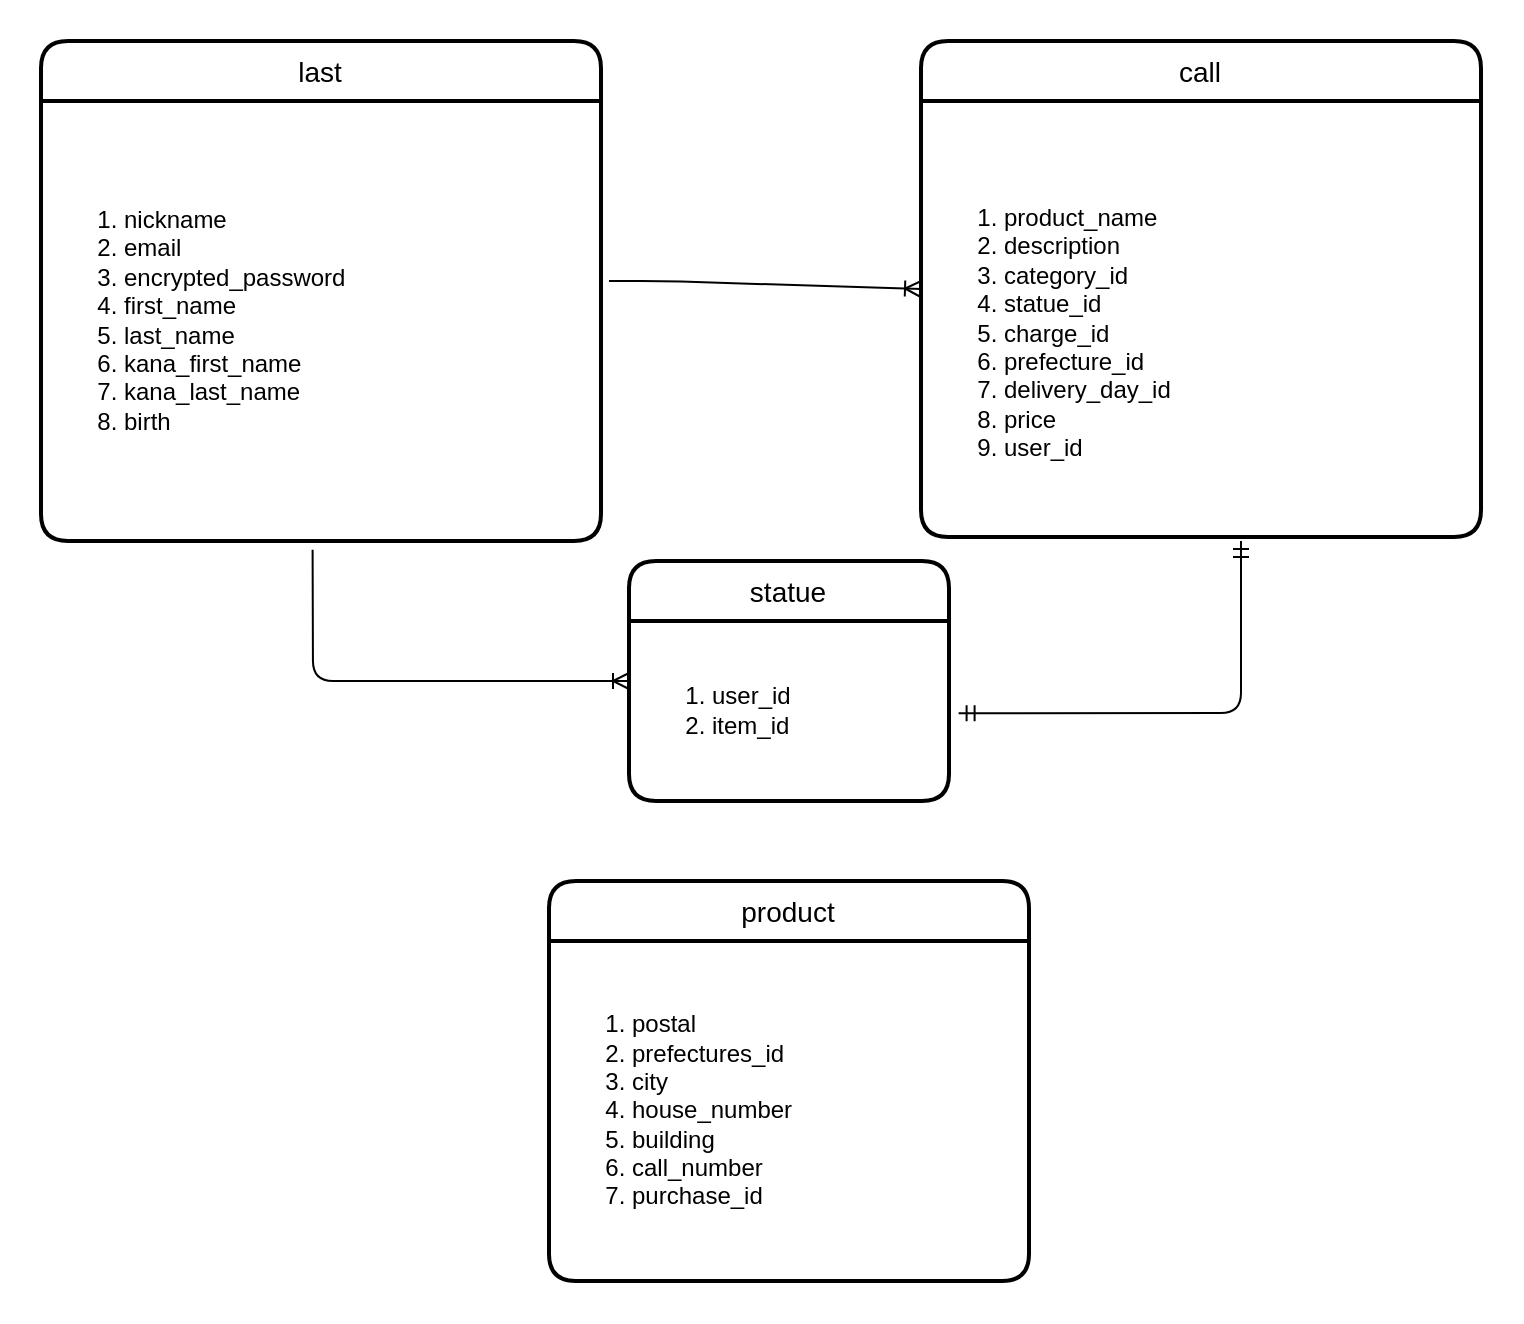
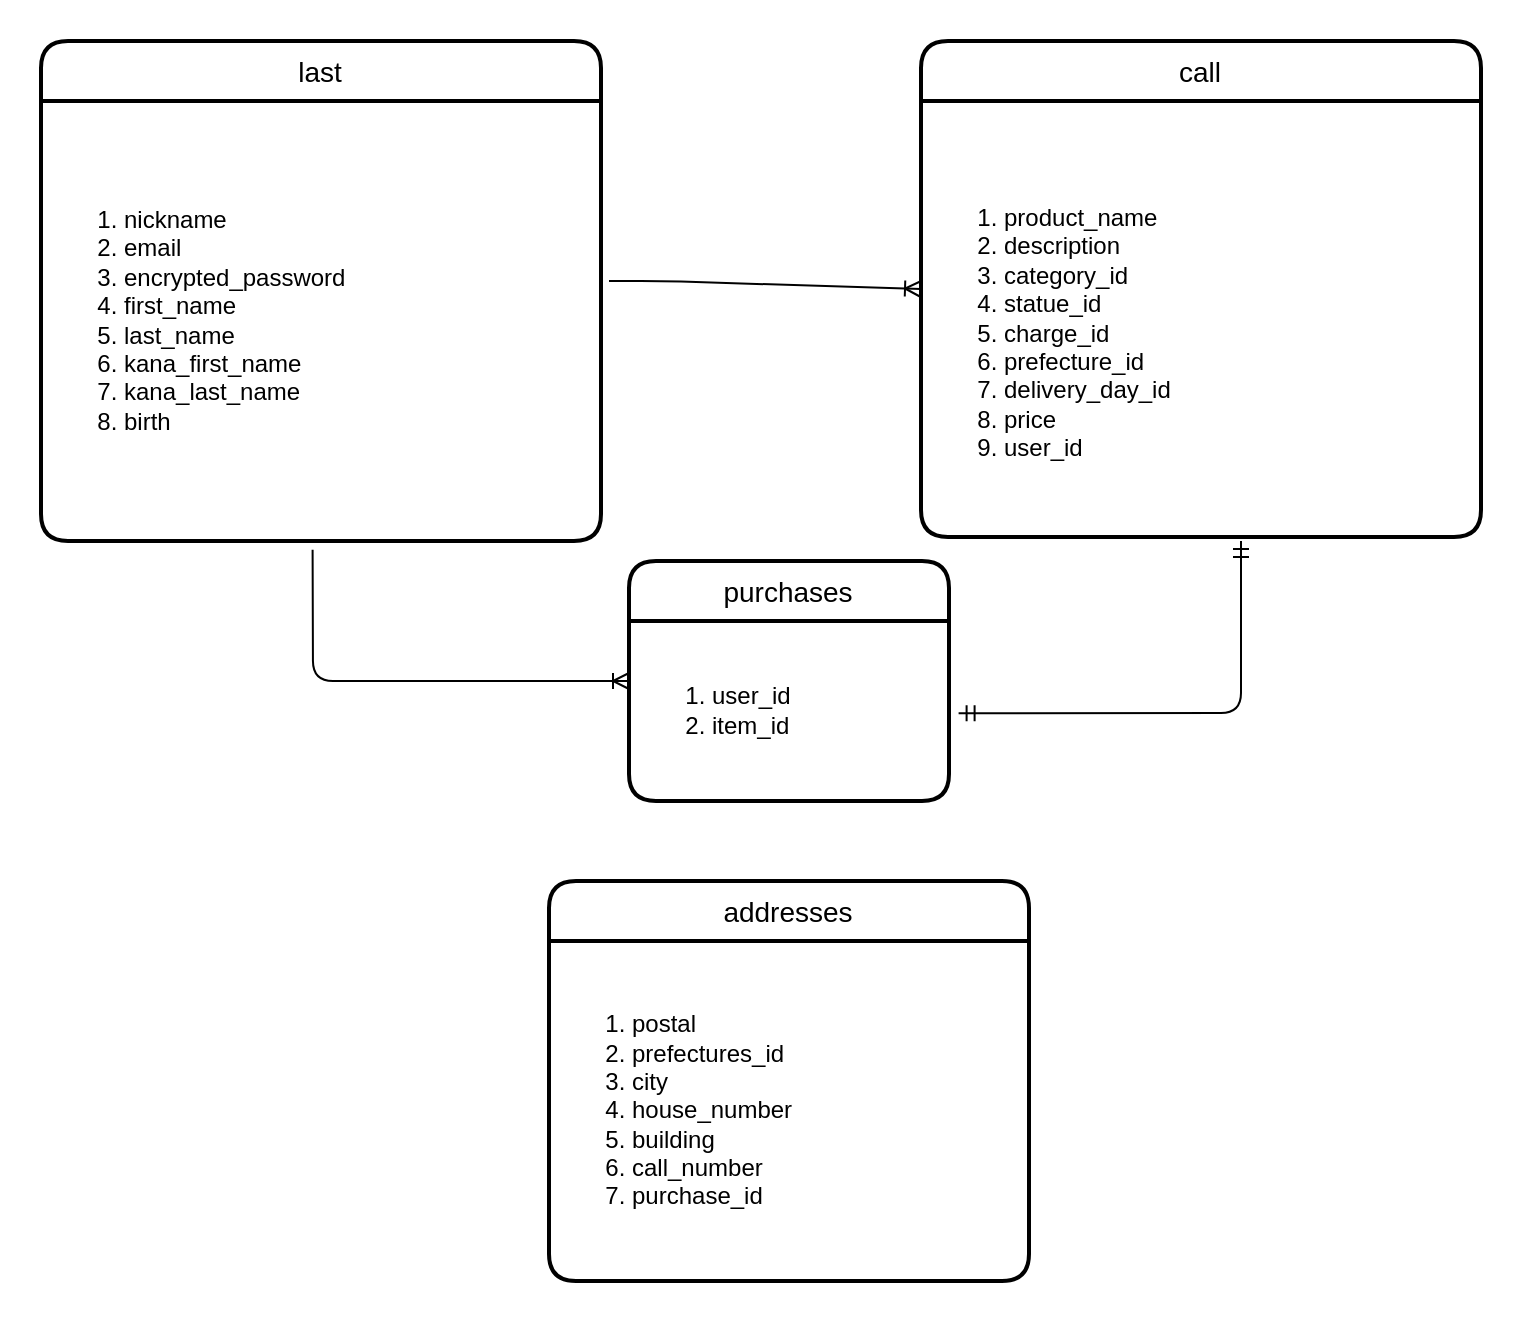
(788, 593) -> (788, 593)
(788, 913) -> (788, 913)
